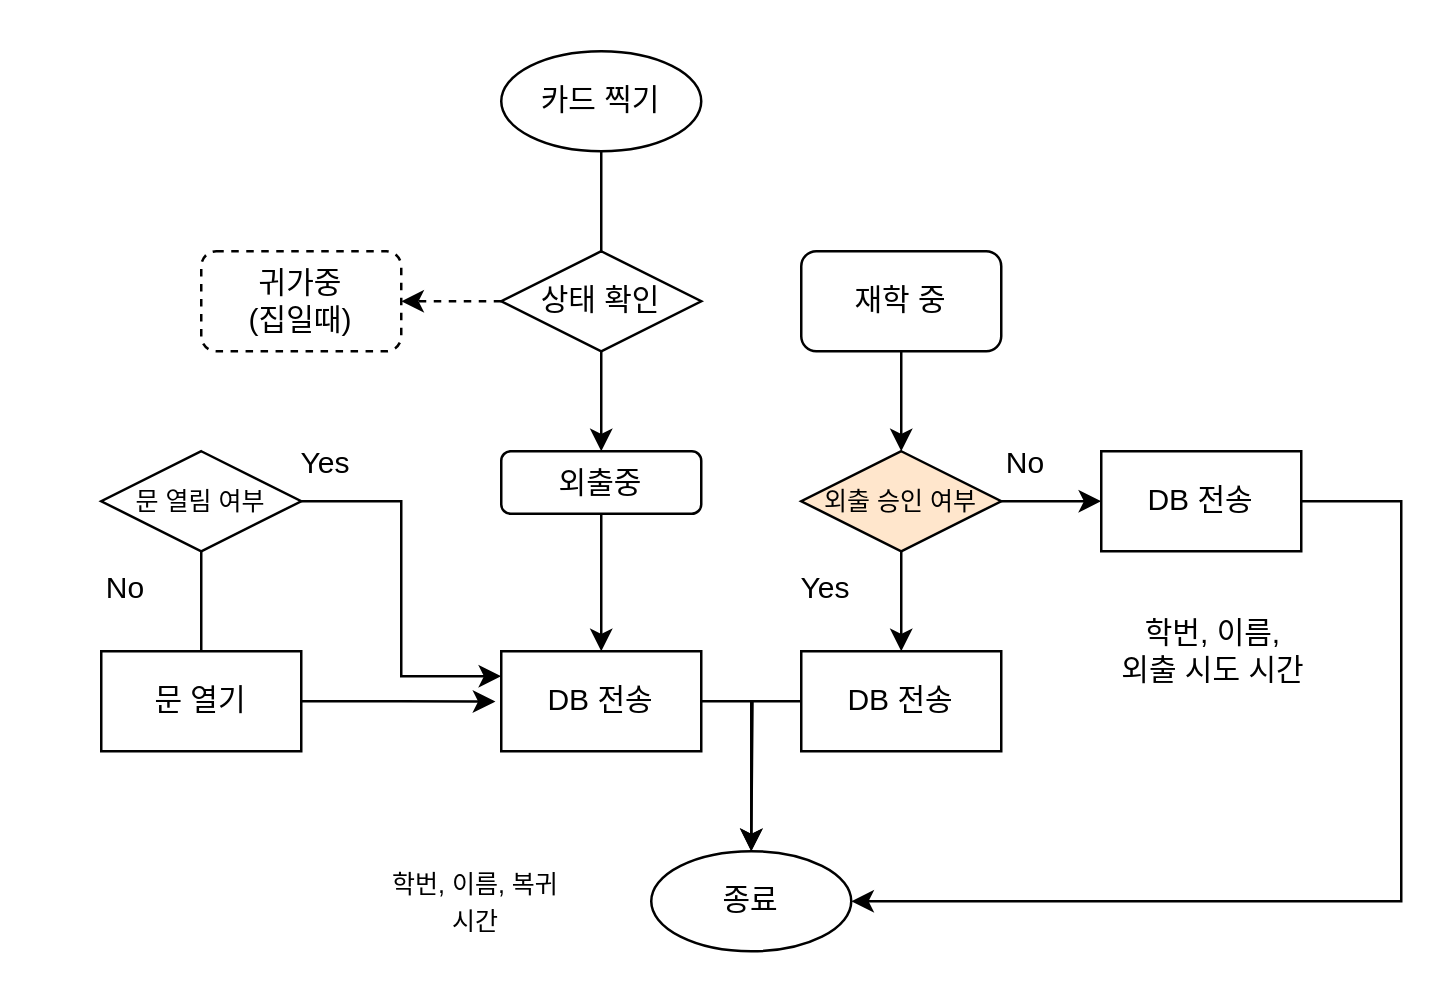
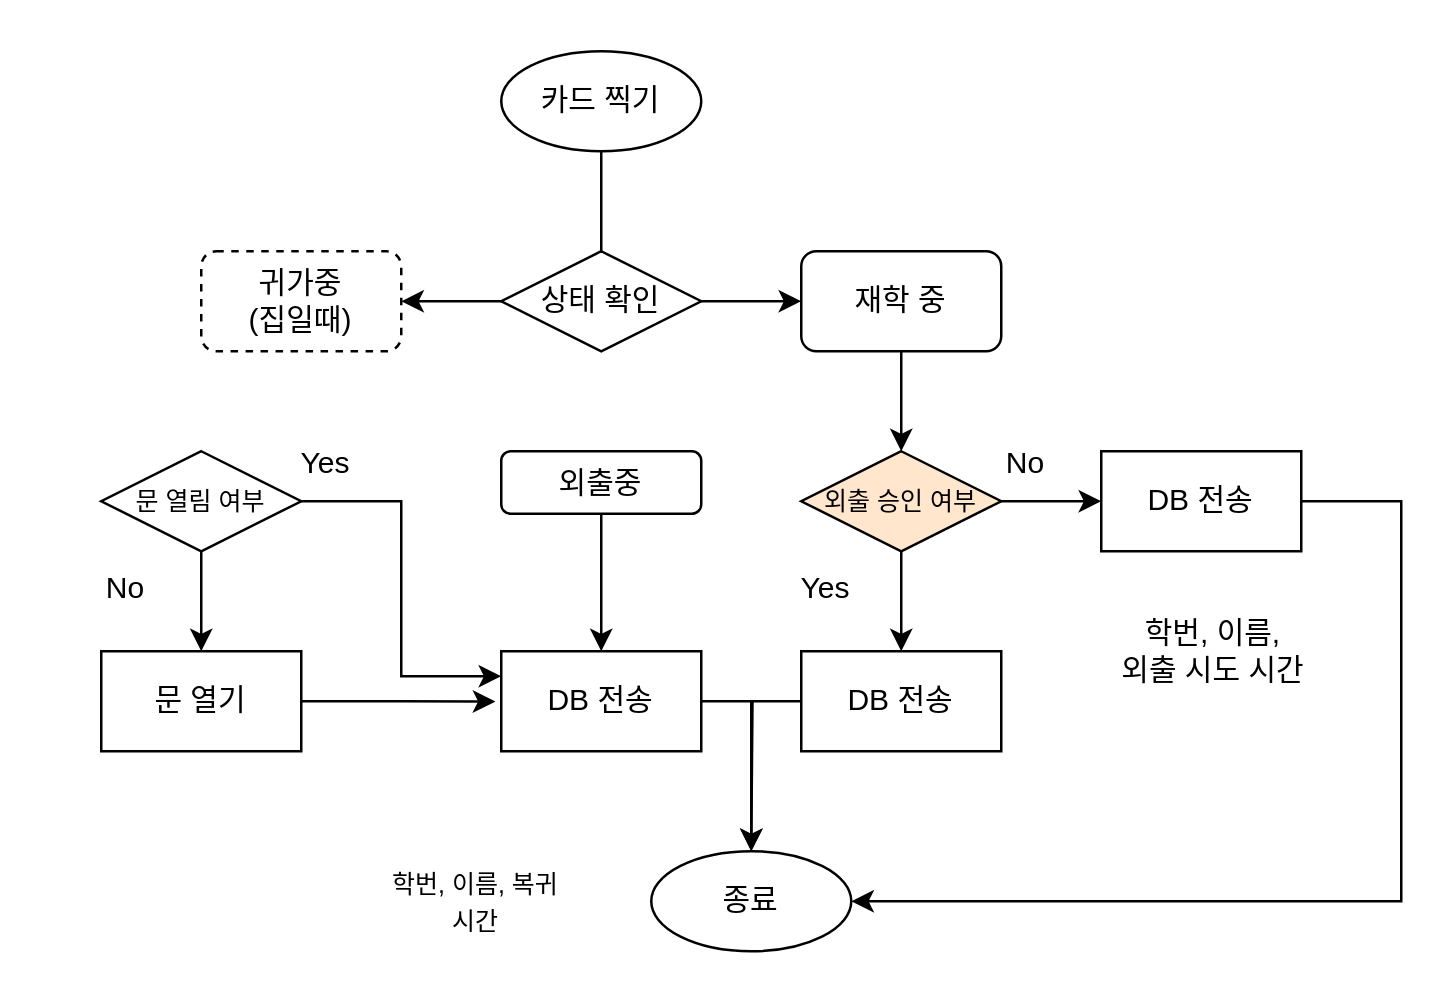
(460, 301) -> (460, 301)
none -> (743, 301)
(601, 393) -> none
(201, 640) -> (201, 633)
